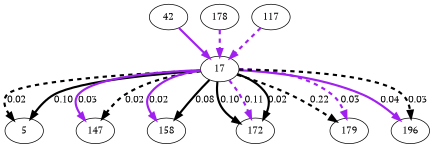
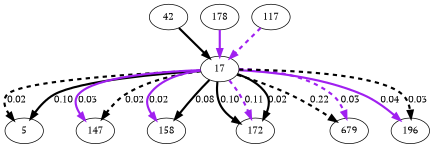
(220, 40) -> (220, 40)
(192, 41) -> (192, 41)
(349, 131) -> (349, 131)
